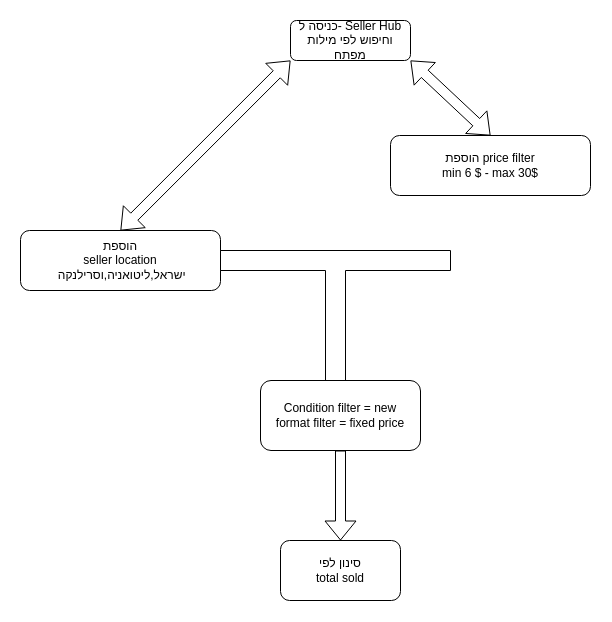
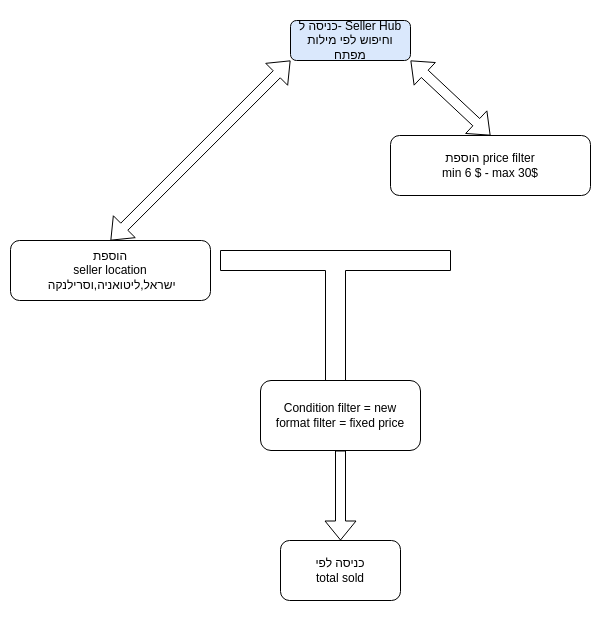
(351, 41) -> (351, 41)
(121, 261) -> (111, 271)
(341, 571) -> (341, 571)
